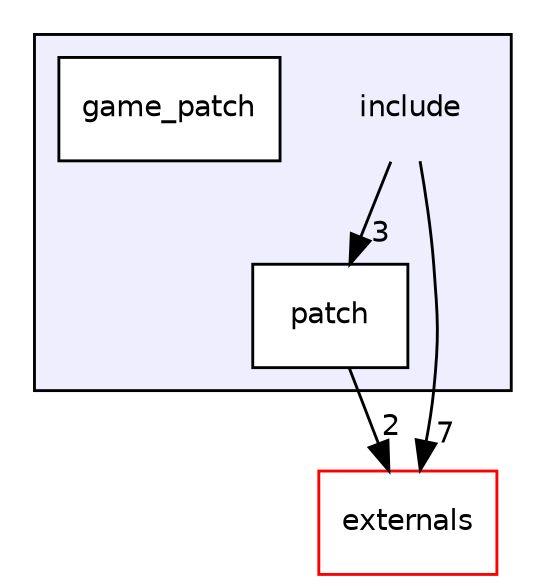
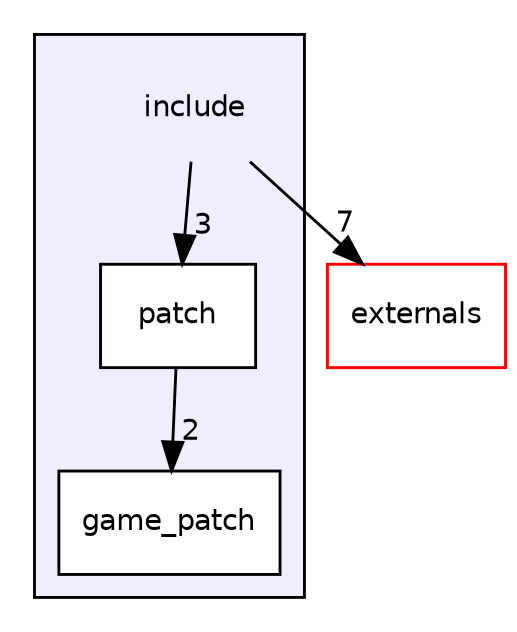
(365, 408) -> (174, 405)
